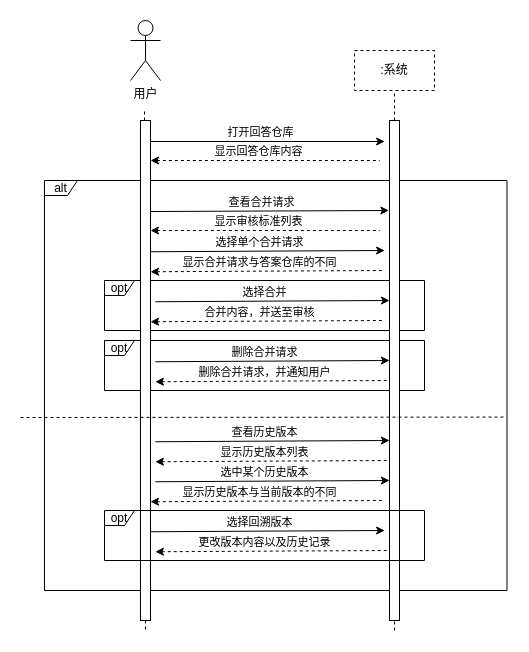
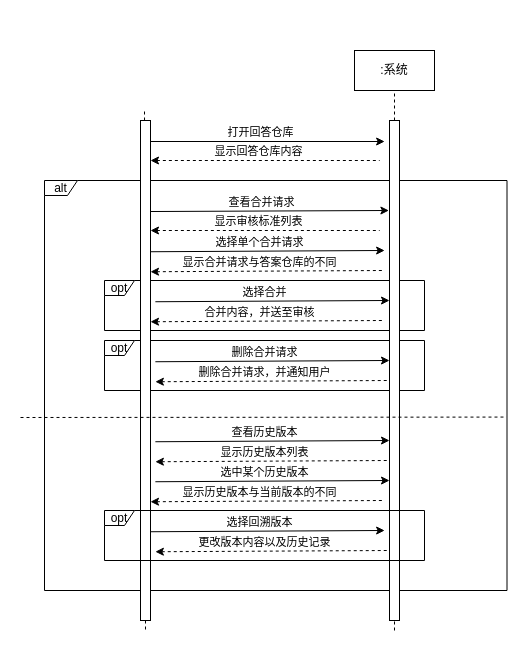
(146, 51) -> none
(395, 71) -> (395, 71)
